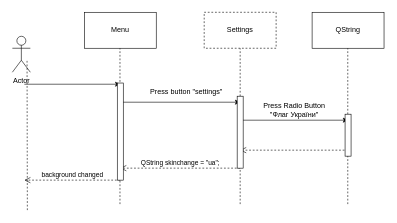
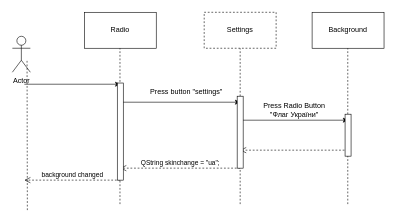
(120, 30) -> (120, 30)
(348, 30) -> (348, 30)
